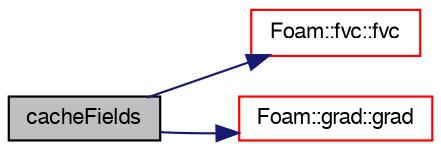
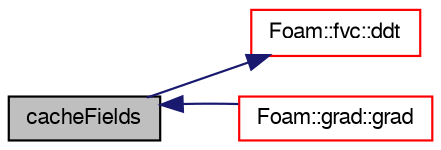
(336, 33) -> (336, 33)
(189, 133) -> (211, 104)
